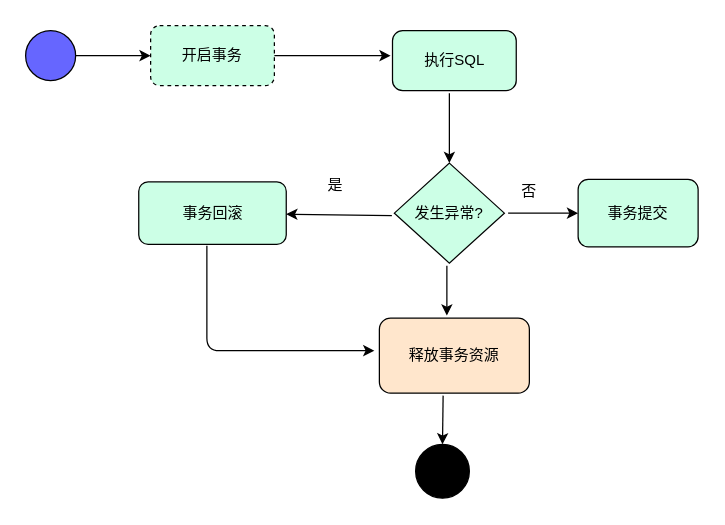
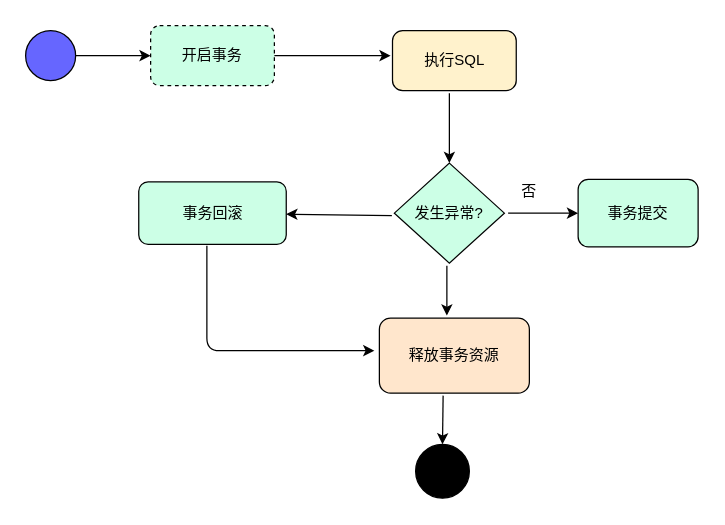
(454, 61) -> (454, 61)
(336, 186) -> none
